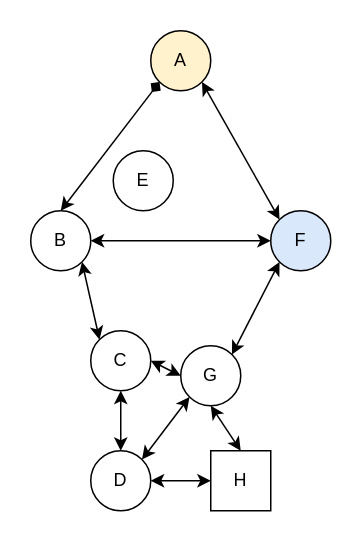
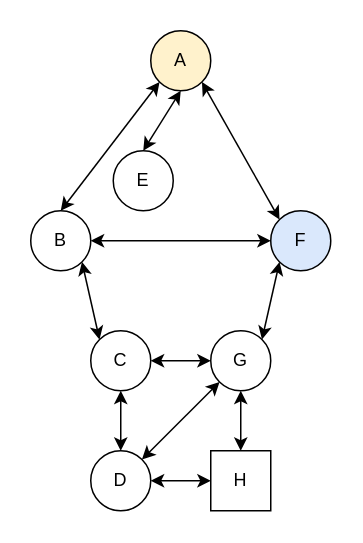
(152, 92) -> (153, 91)
none -> (162, 121)
(211, 376) -> (241, 361)
